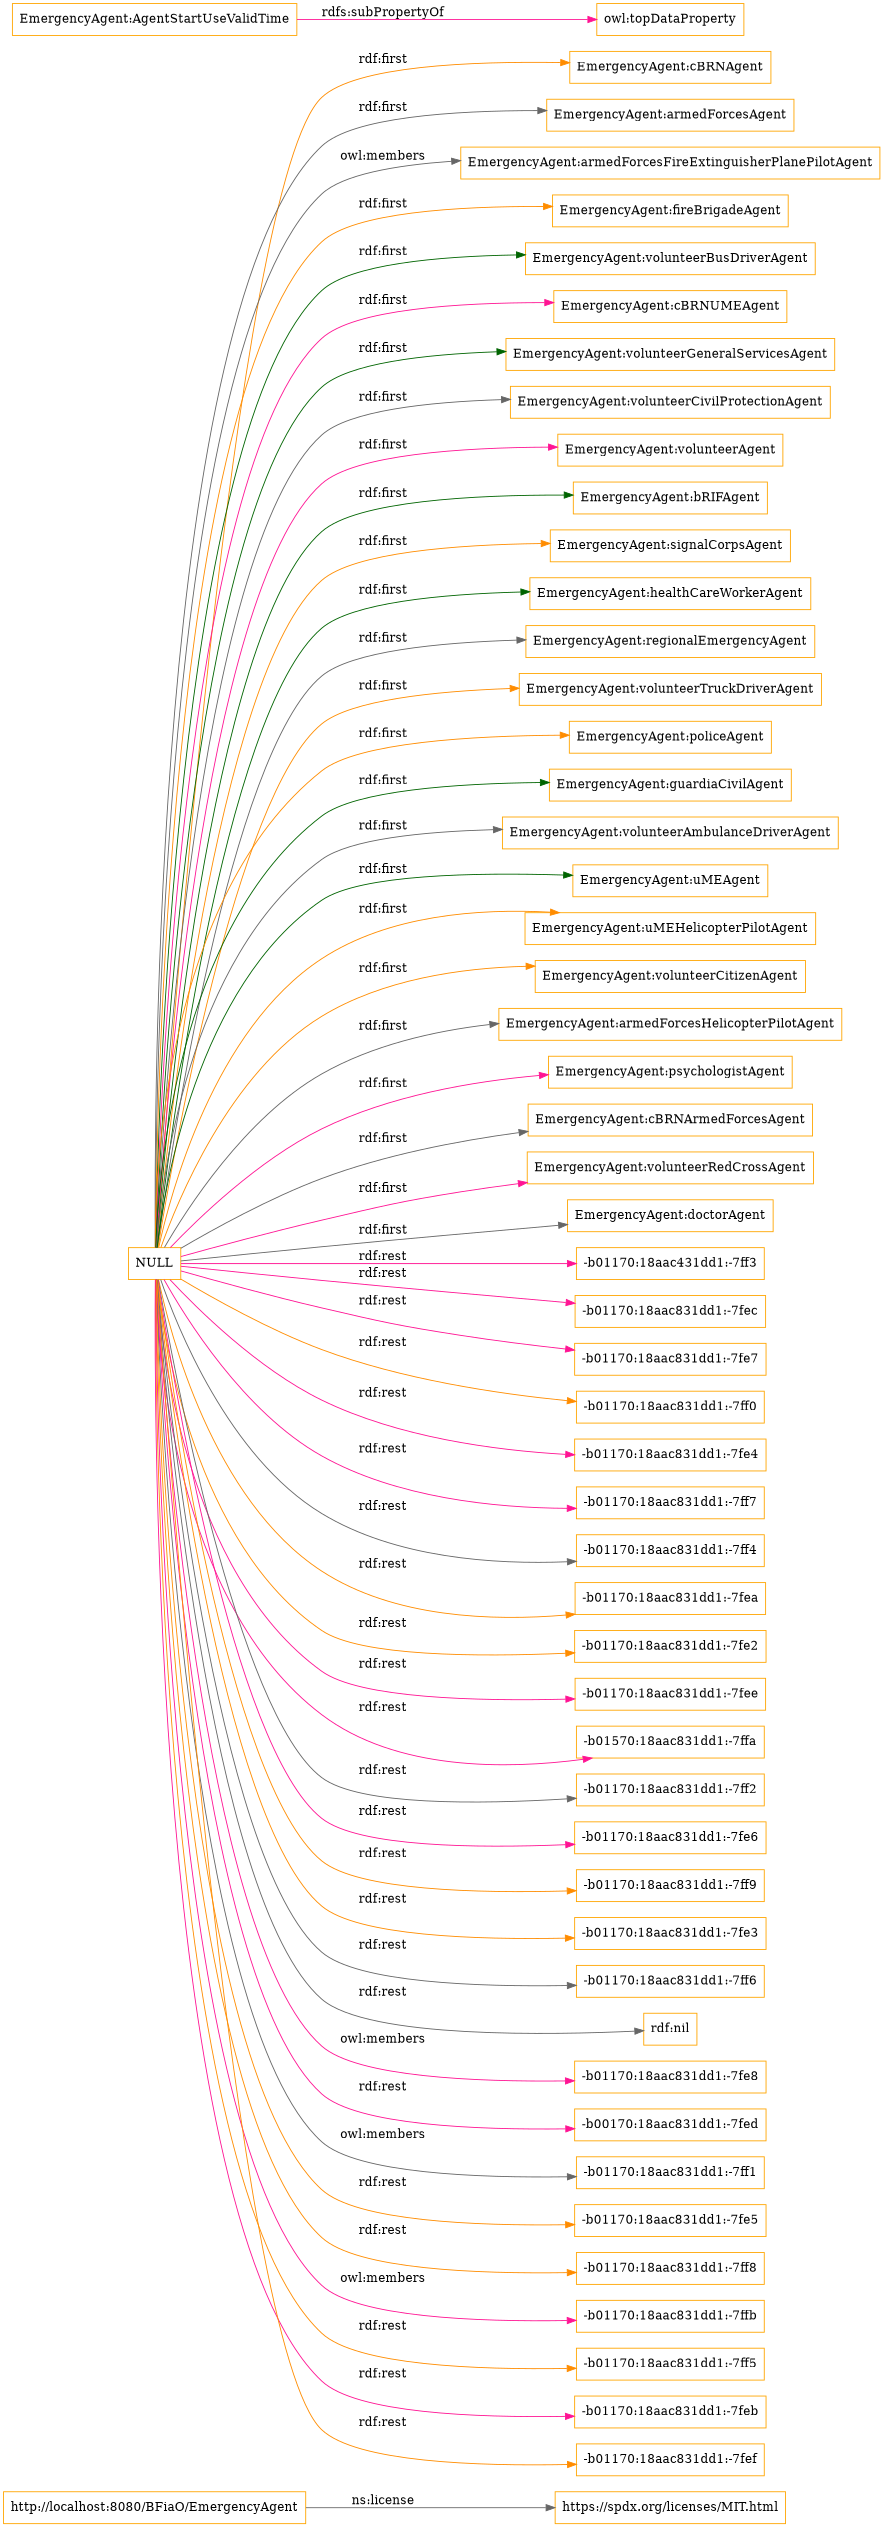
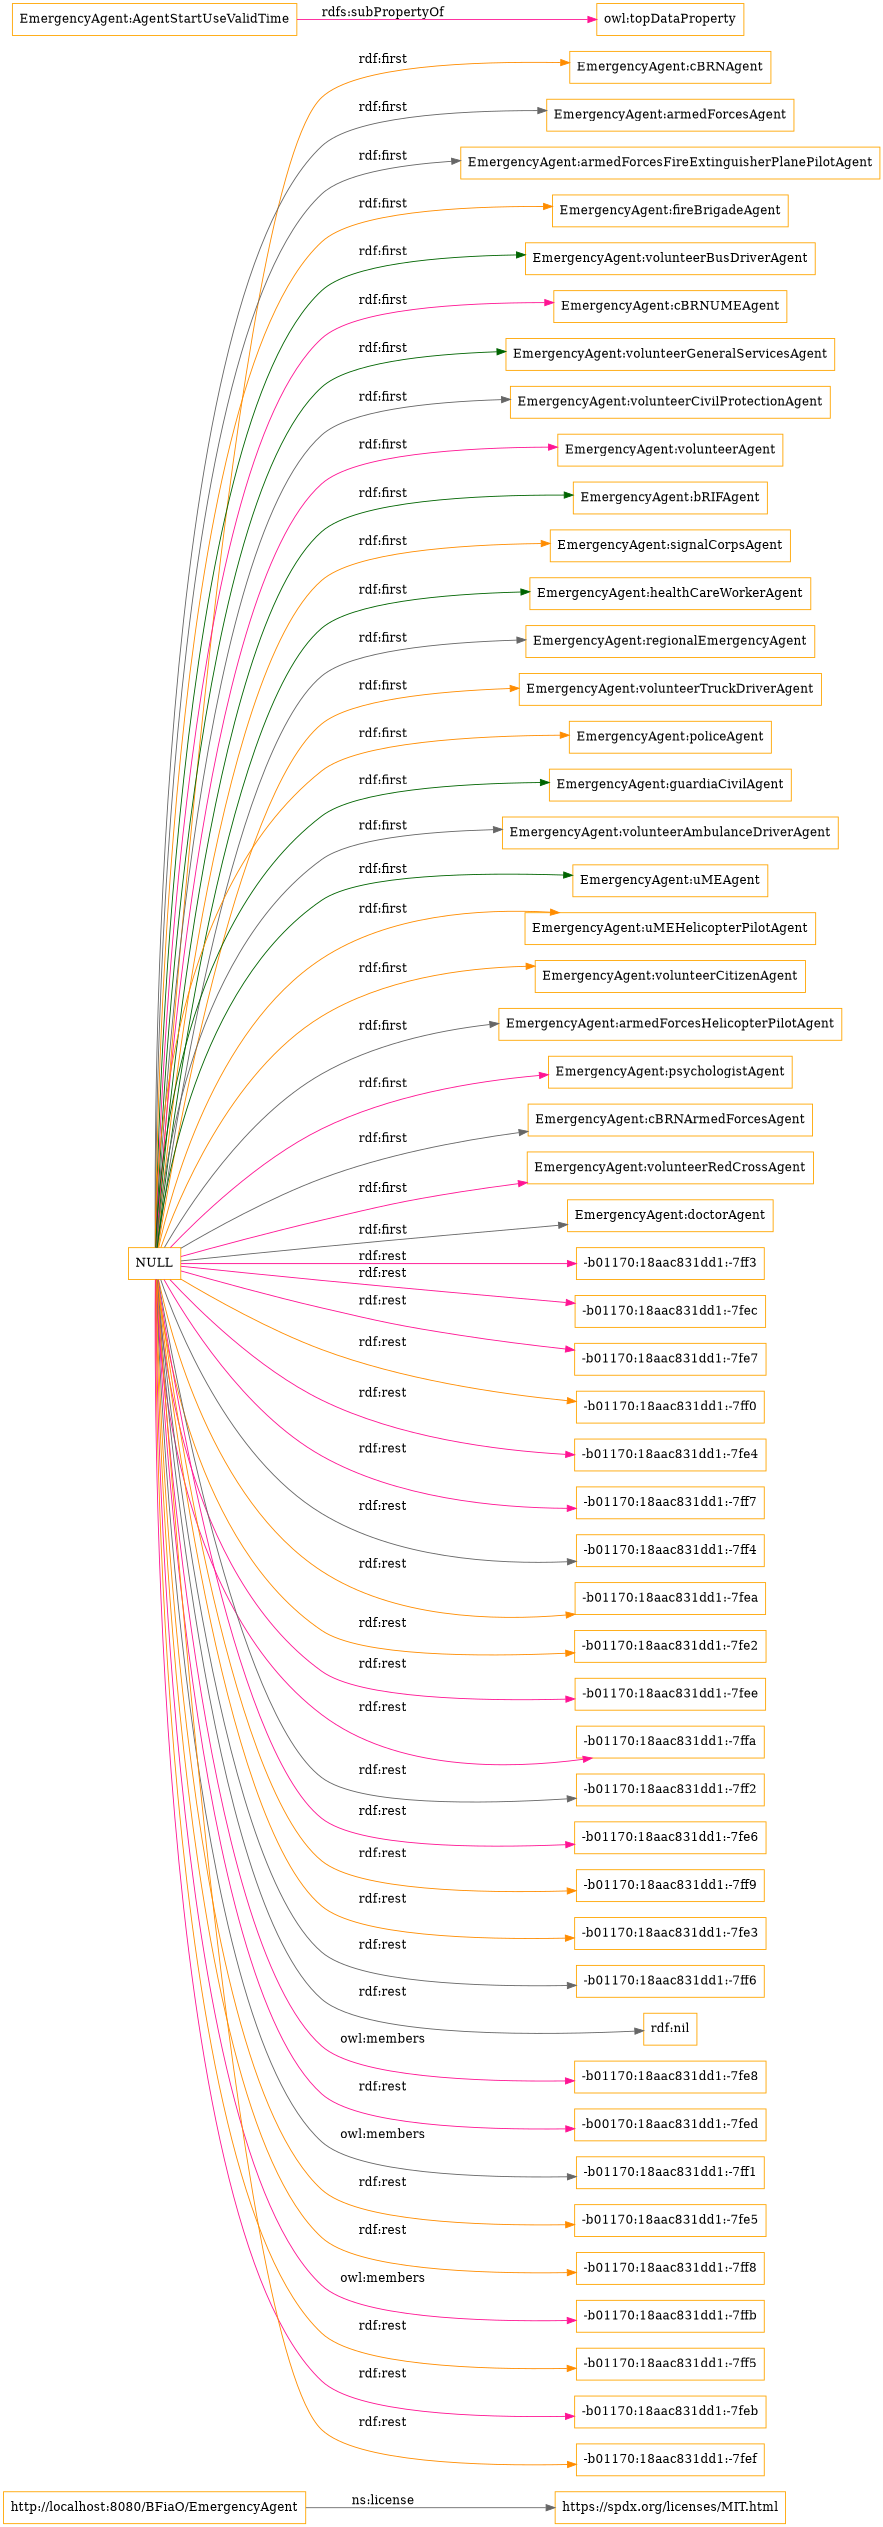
(383, 156) -> (383, 156)
(670, 1264) -> (670, 1264)
(670, 1742) -> (670, 1742)
